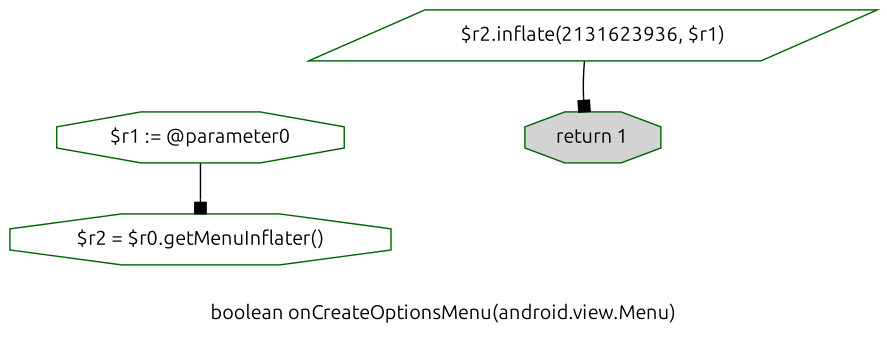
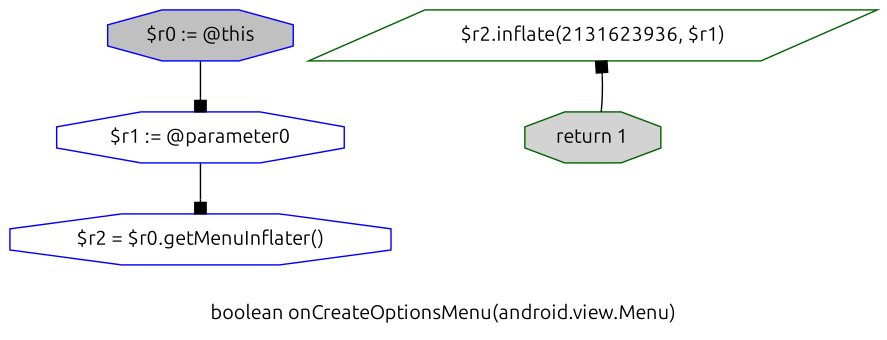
none -> (200, 35)
(583, 79) -> (602, 94)
(200, 137) -> (200, 137)
(200, 239) -> (200, 239)
